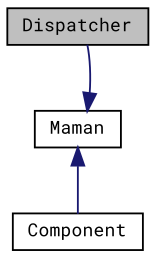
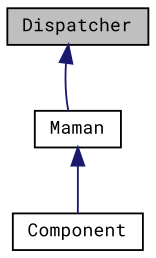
(90, 69) -> (66, 87)
